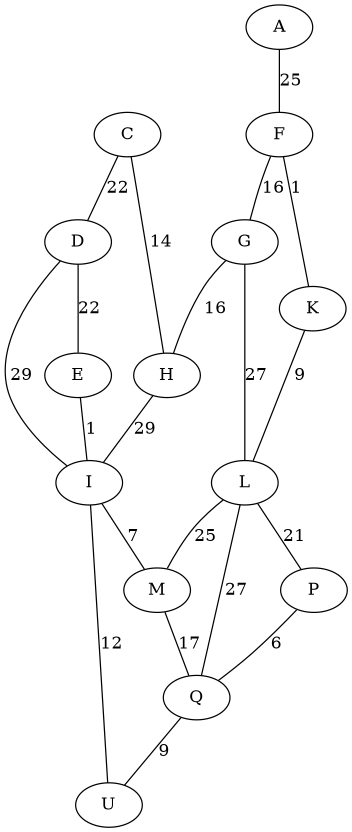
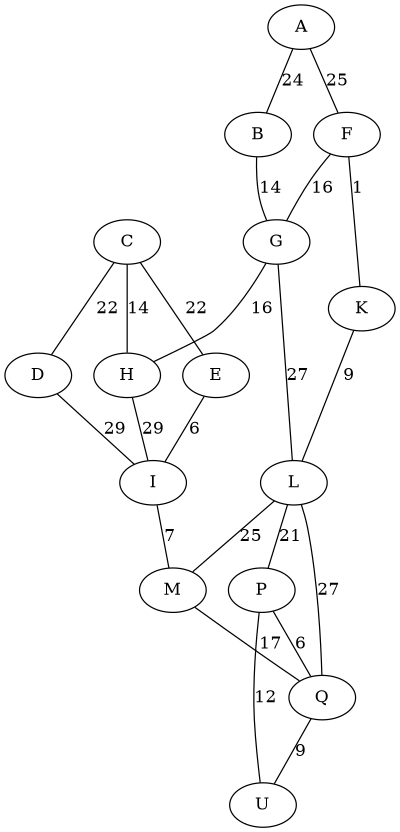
none -> (258, 135)
(78, 308) -> (172, 309)
(92, 429) -> (195, 429)
(99, 644) -> (254, 698)
